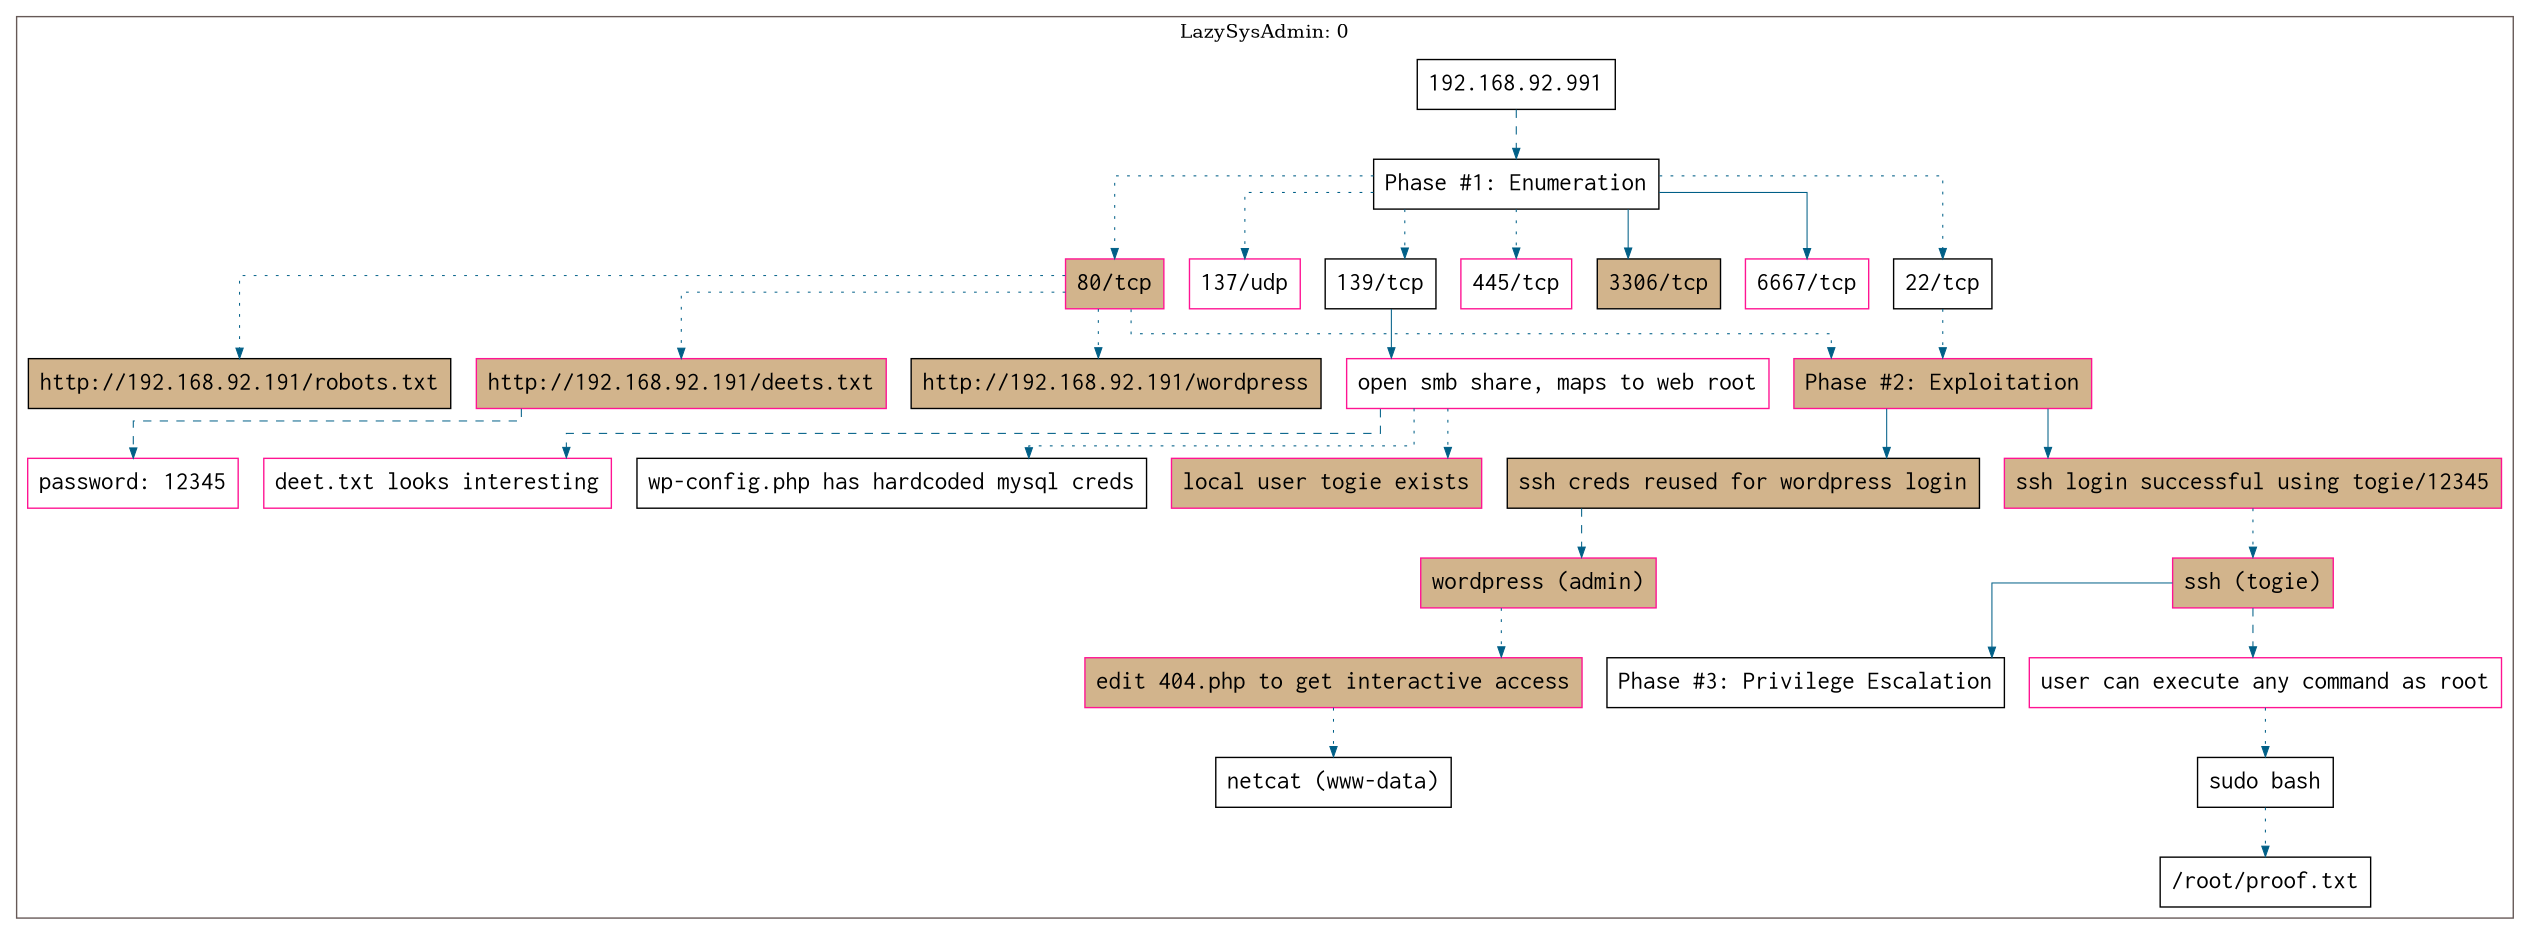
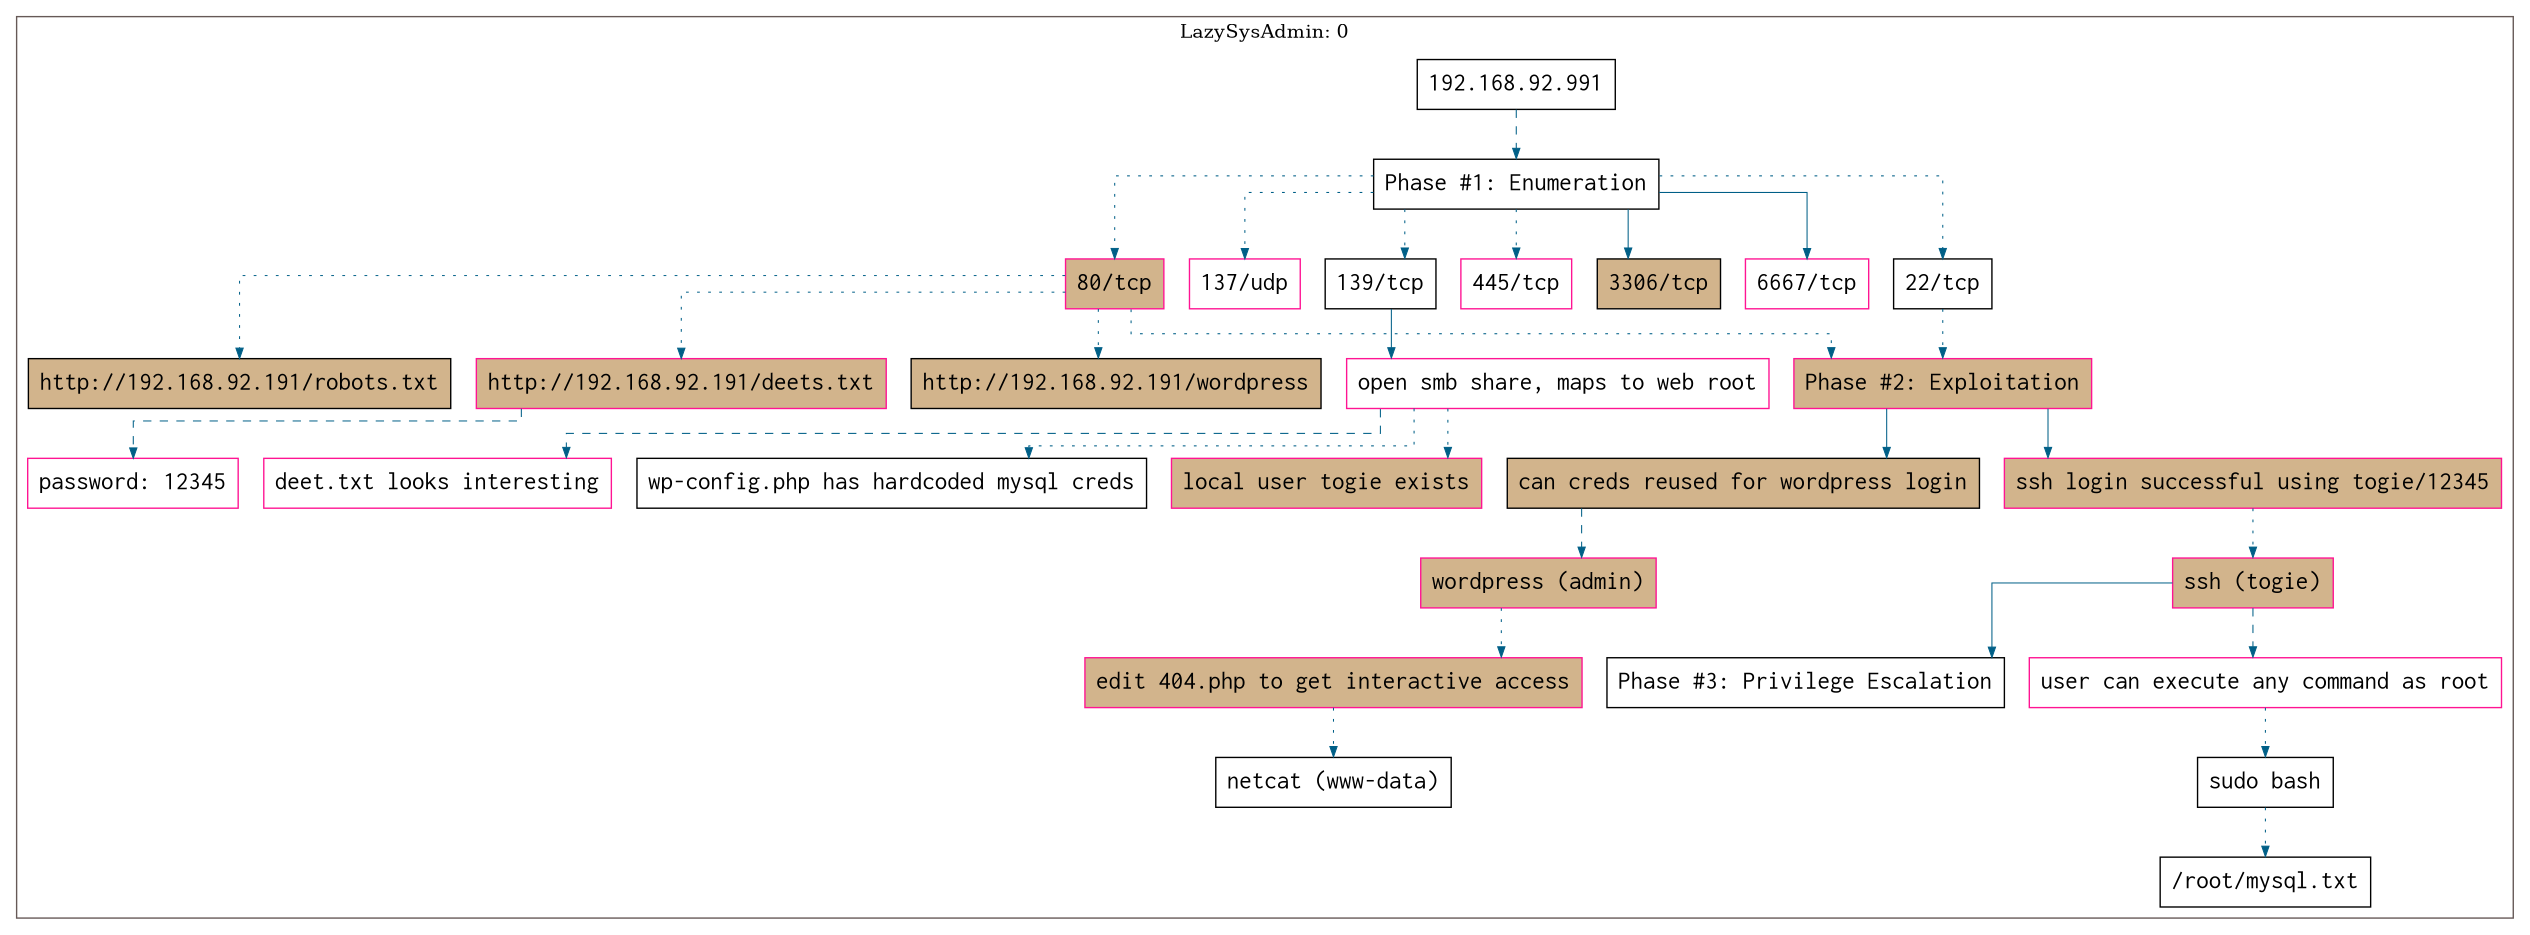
(1743, 483) -> (1743, 483)
(2265, 882) -> (2265, 882)
